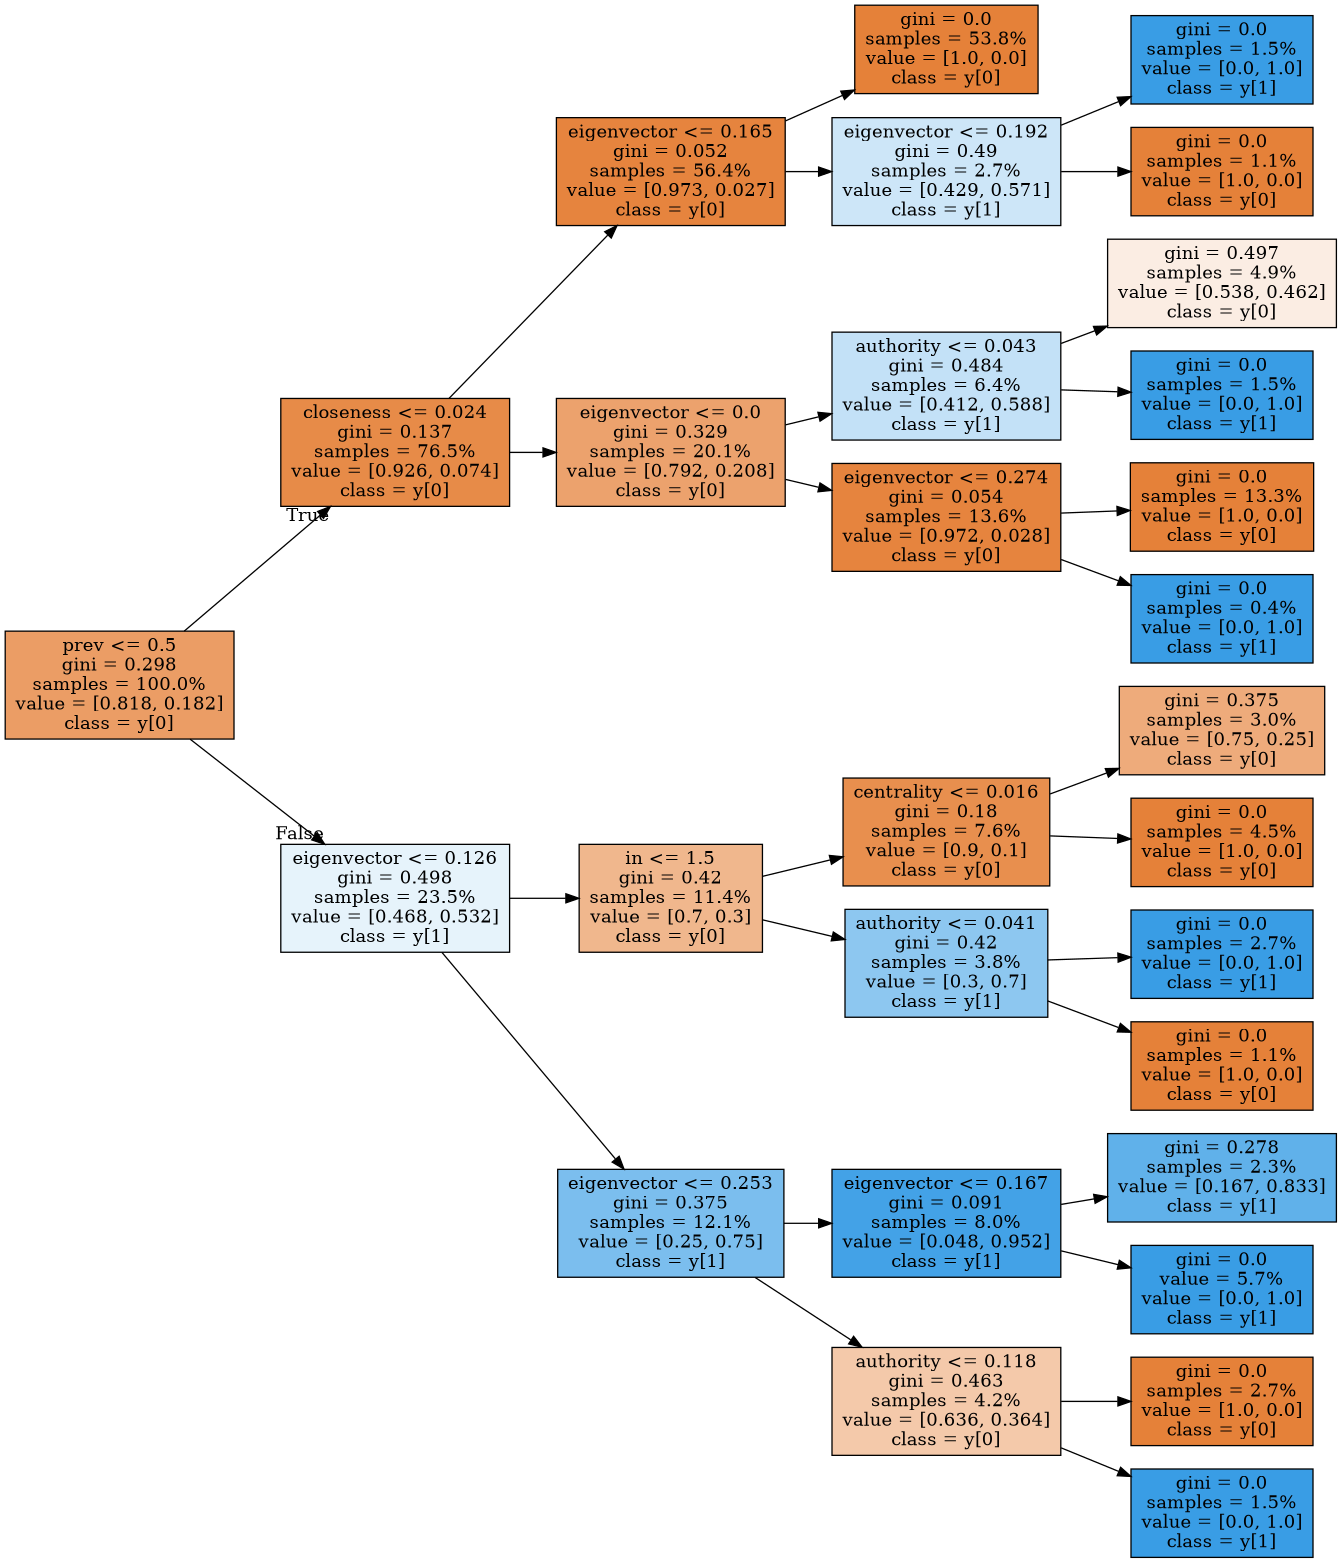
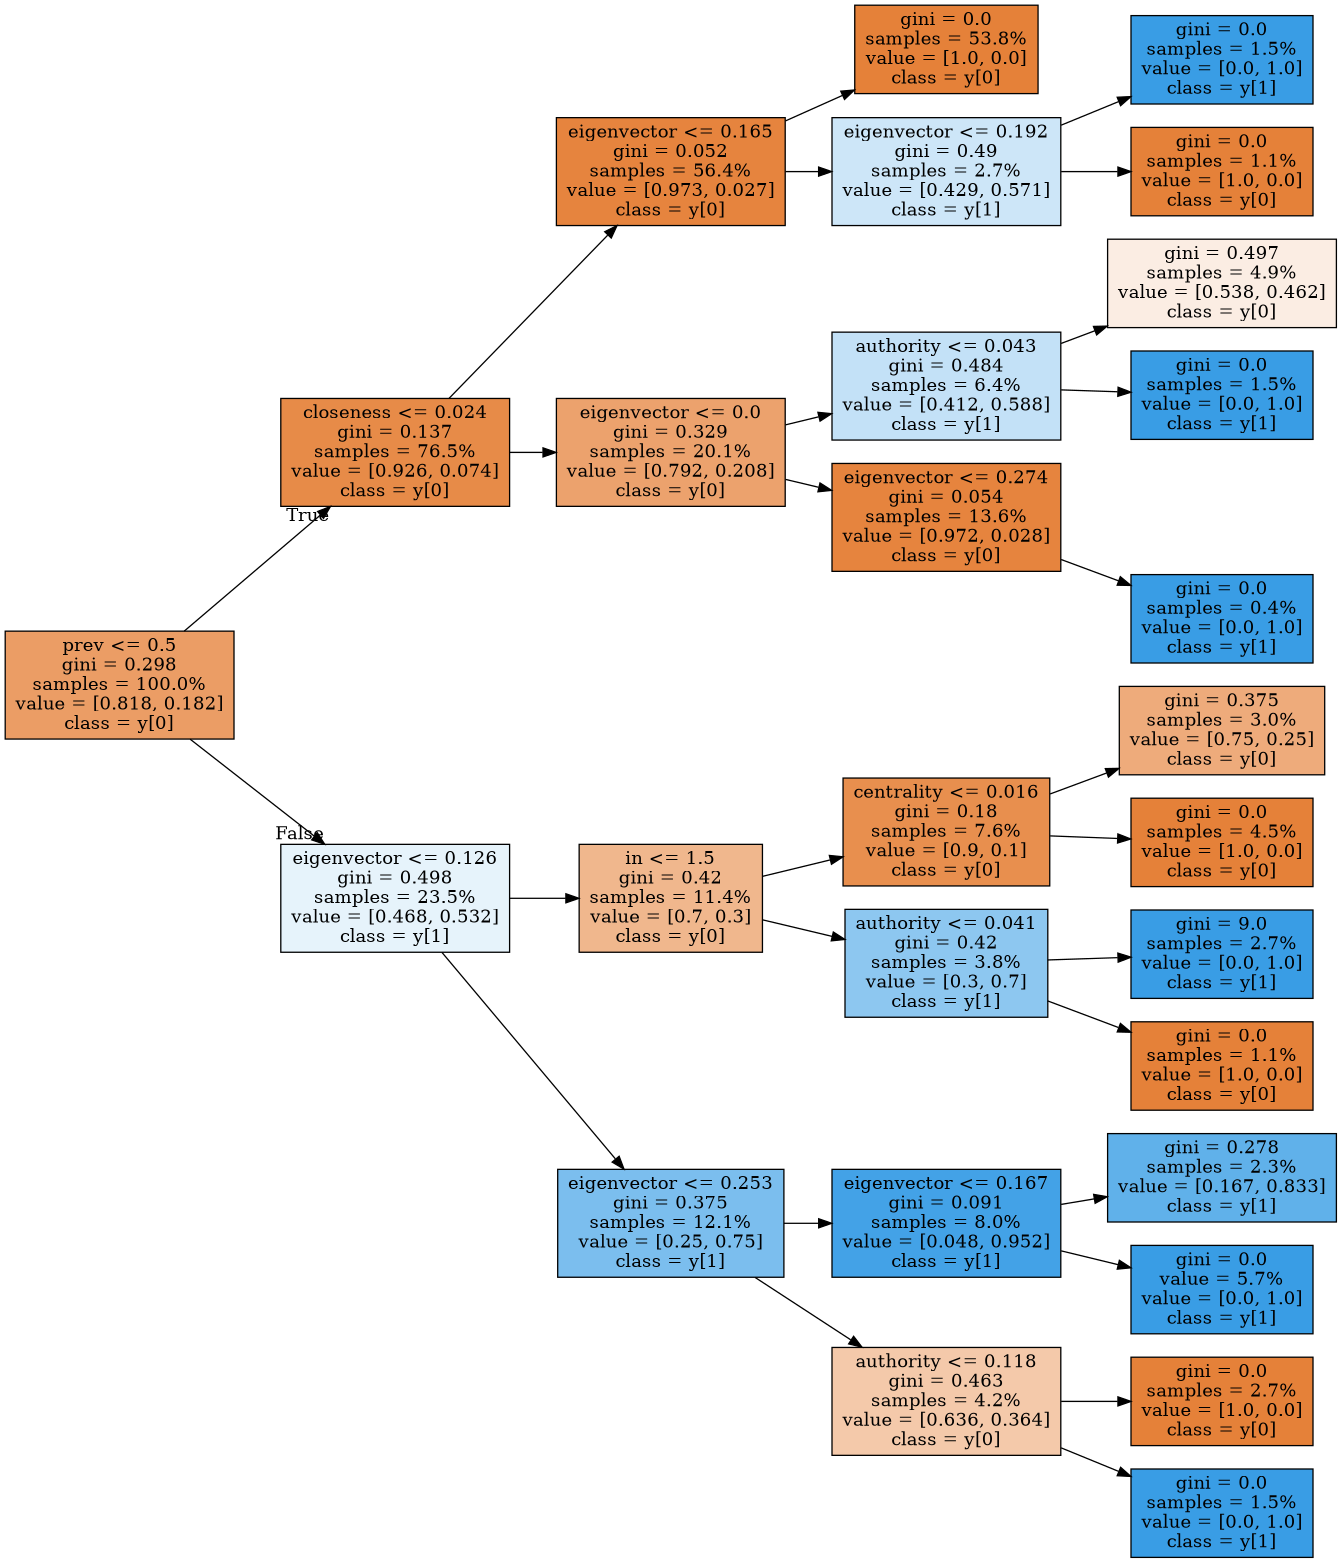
(1222, 507) -> none
(1222, 954) -> (1222, 954)
